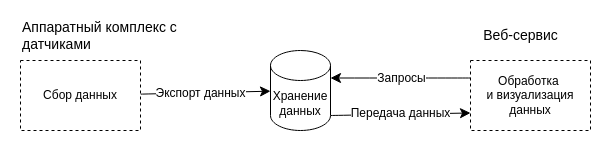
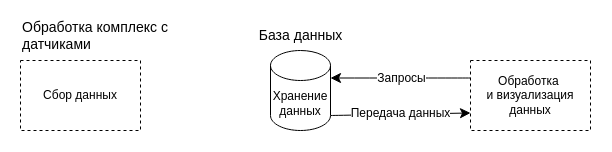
(107, 36) -> (107, 36)
none -> (301, 36)
(521, 36) -> none
(203, 93) -> none
